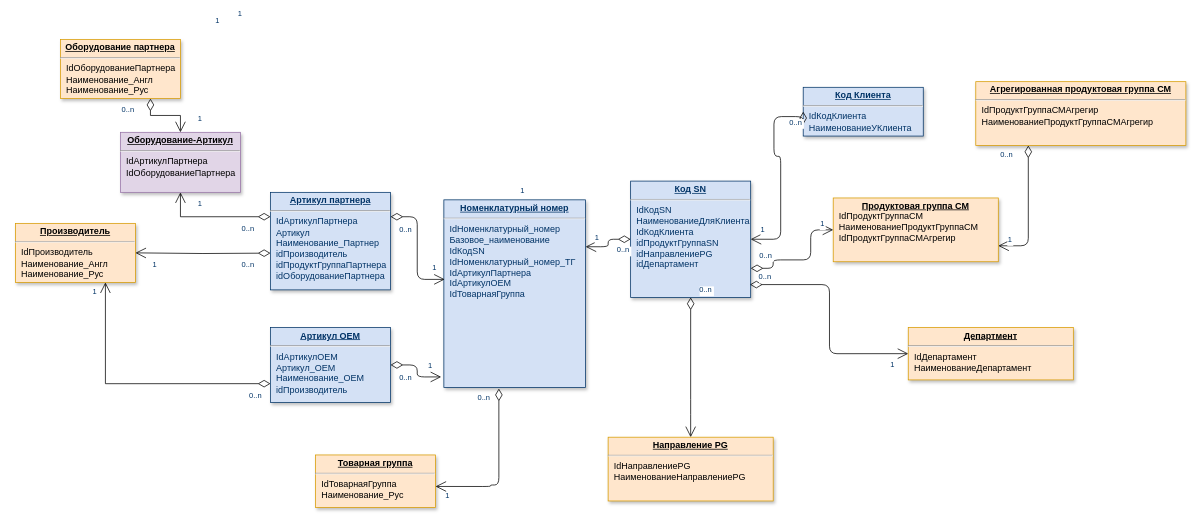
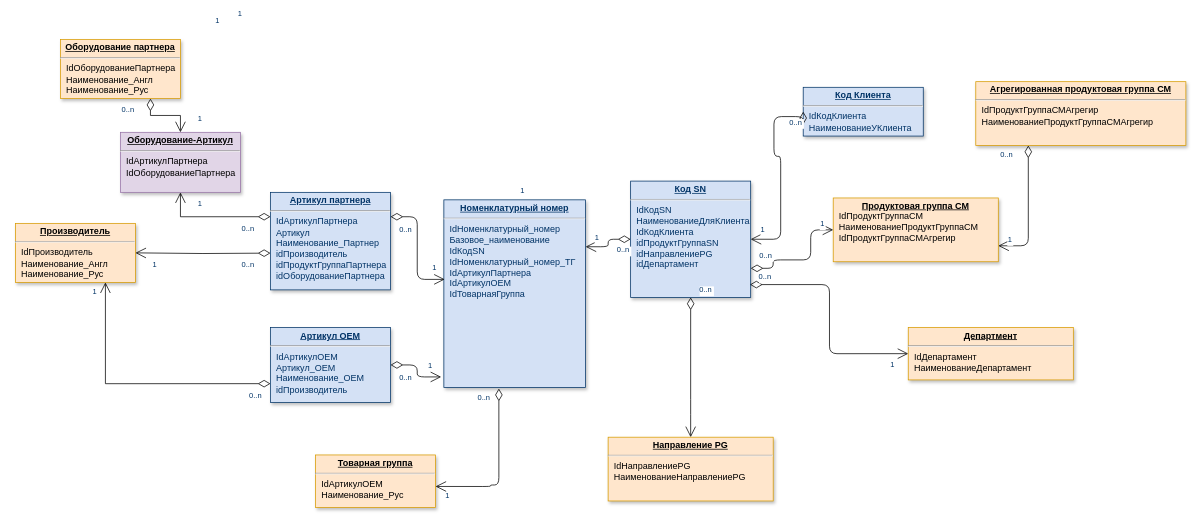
(356, 471) -> (356, 471)
